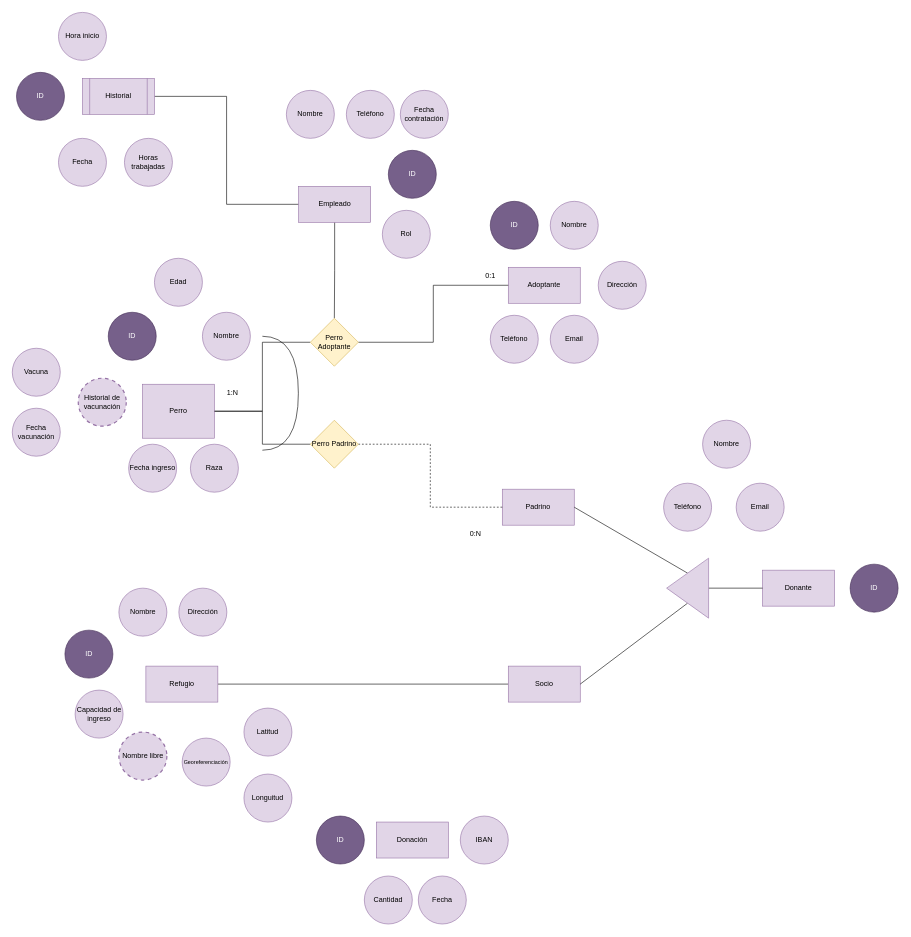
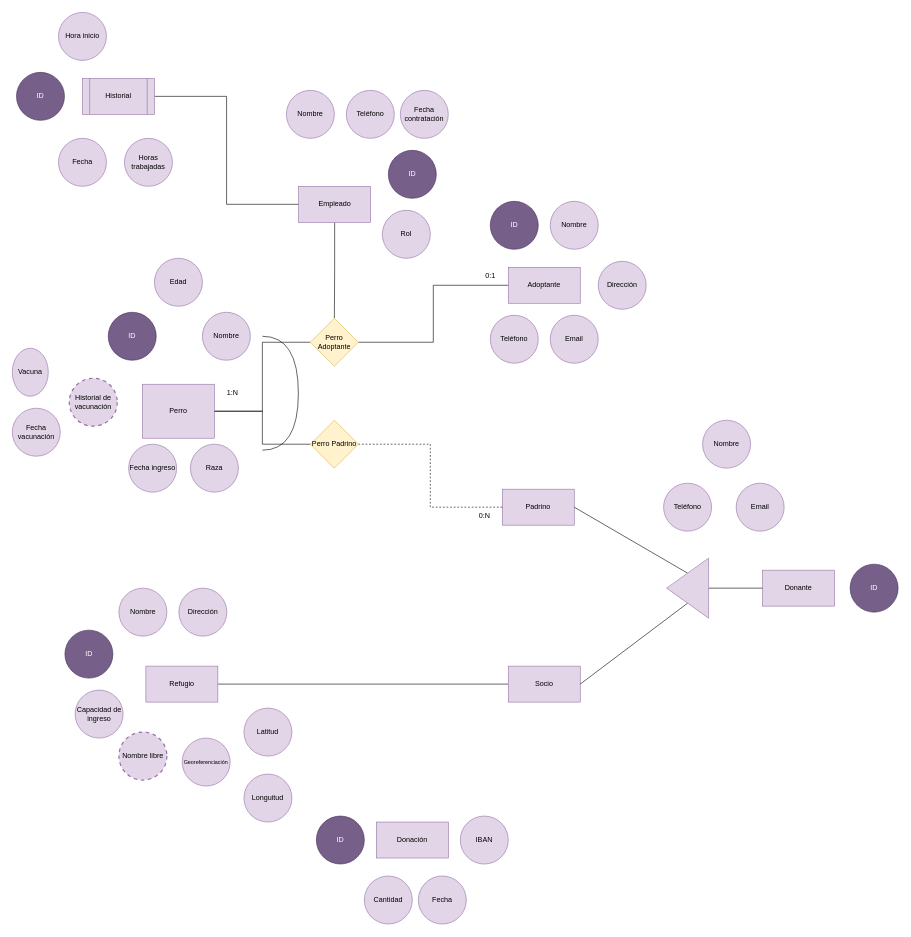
(36, 372) -> (30, 372)
(102, 402) -> (93, 402)
(476, 534) -> (485, 516)
